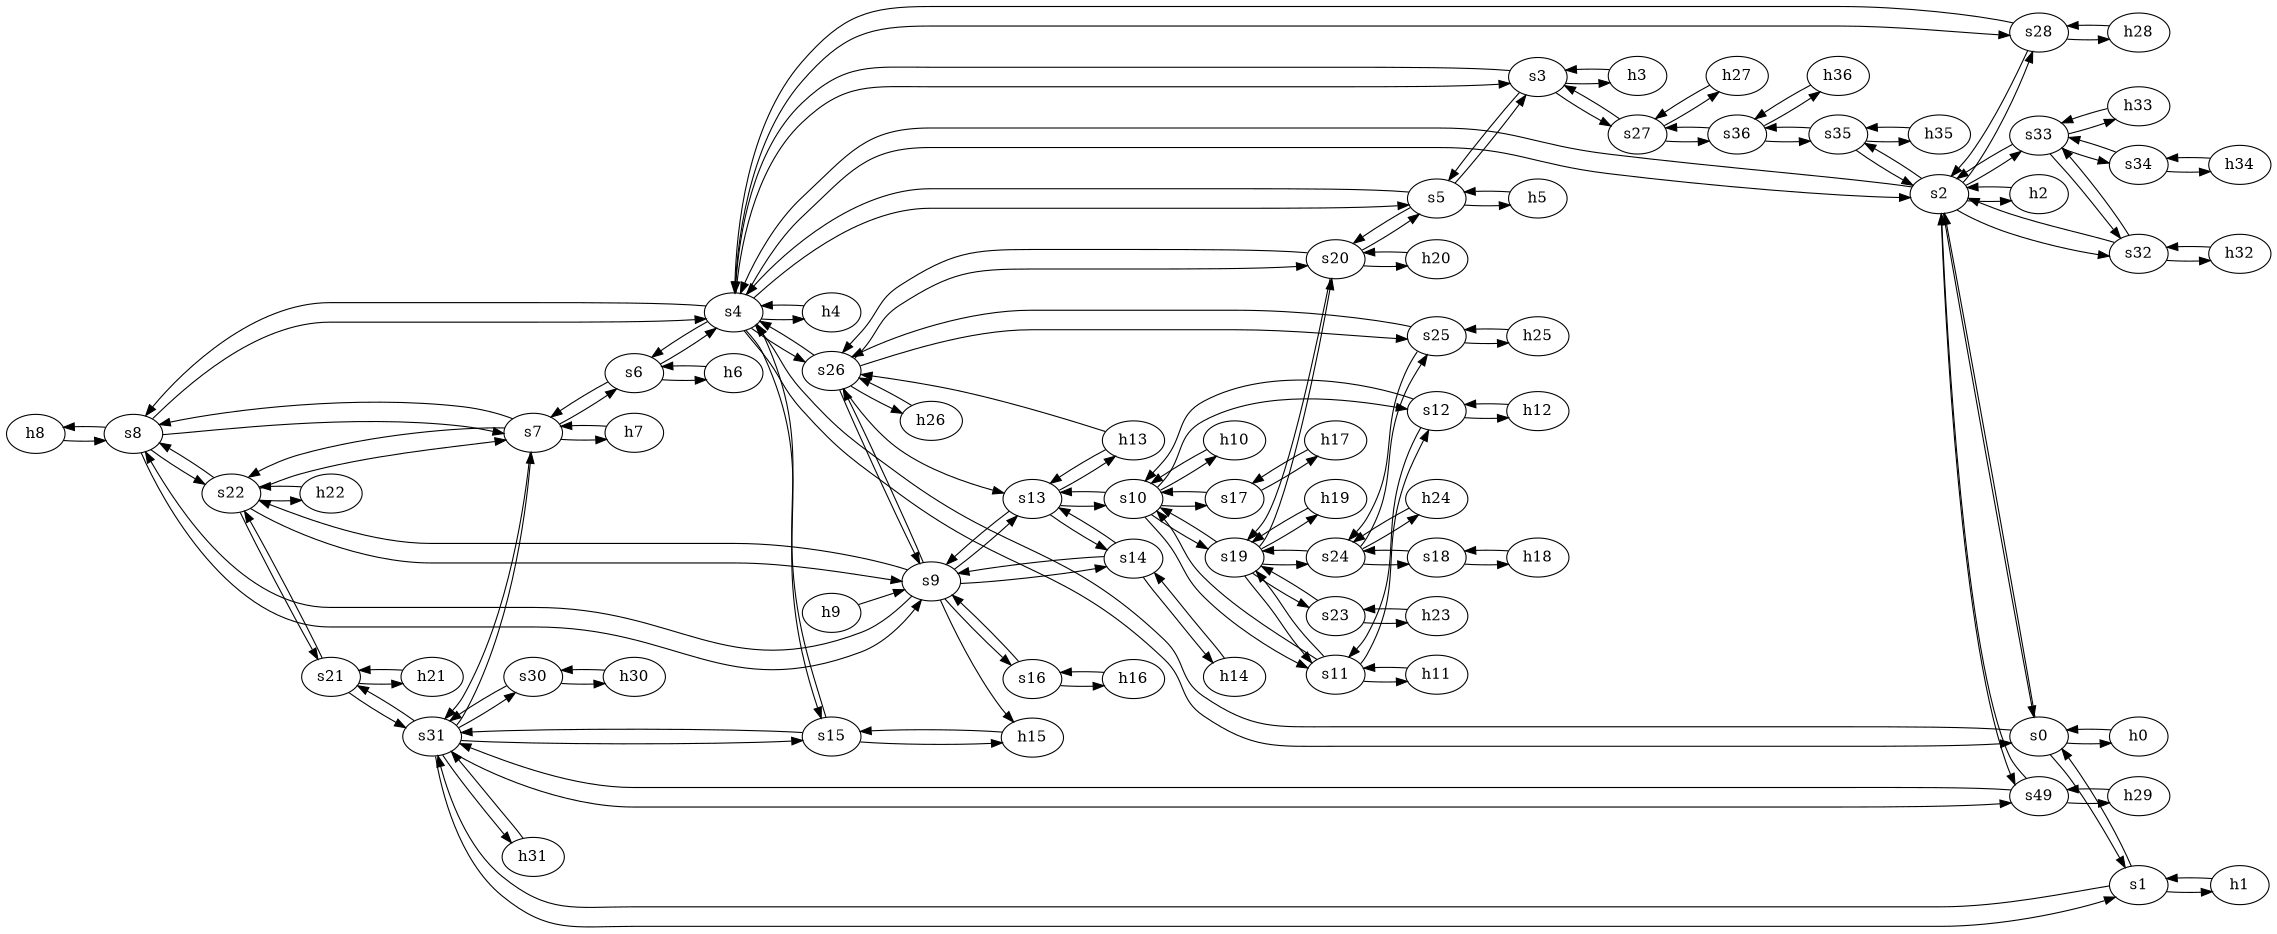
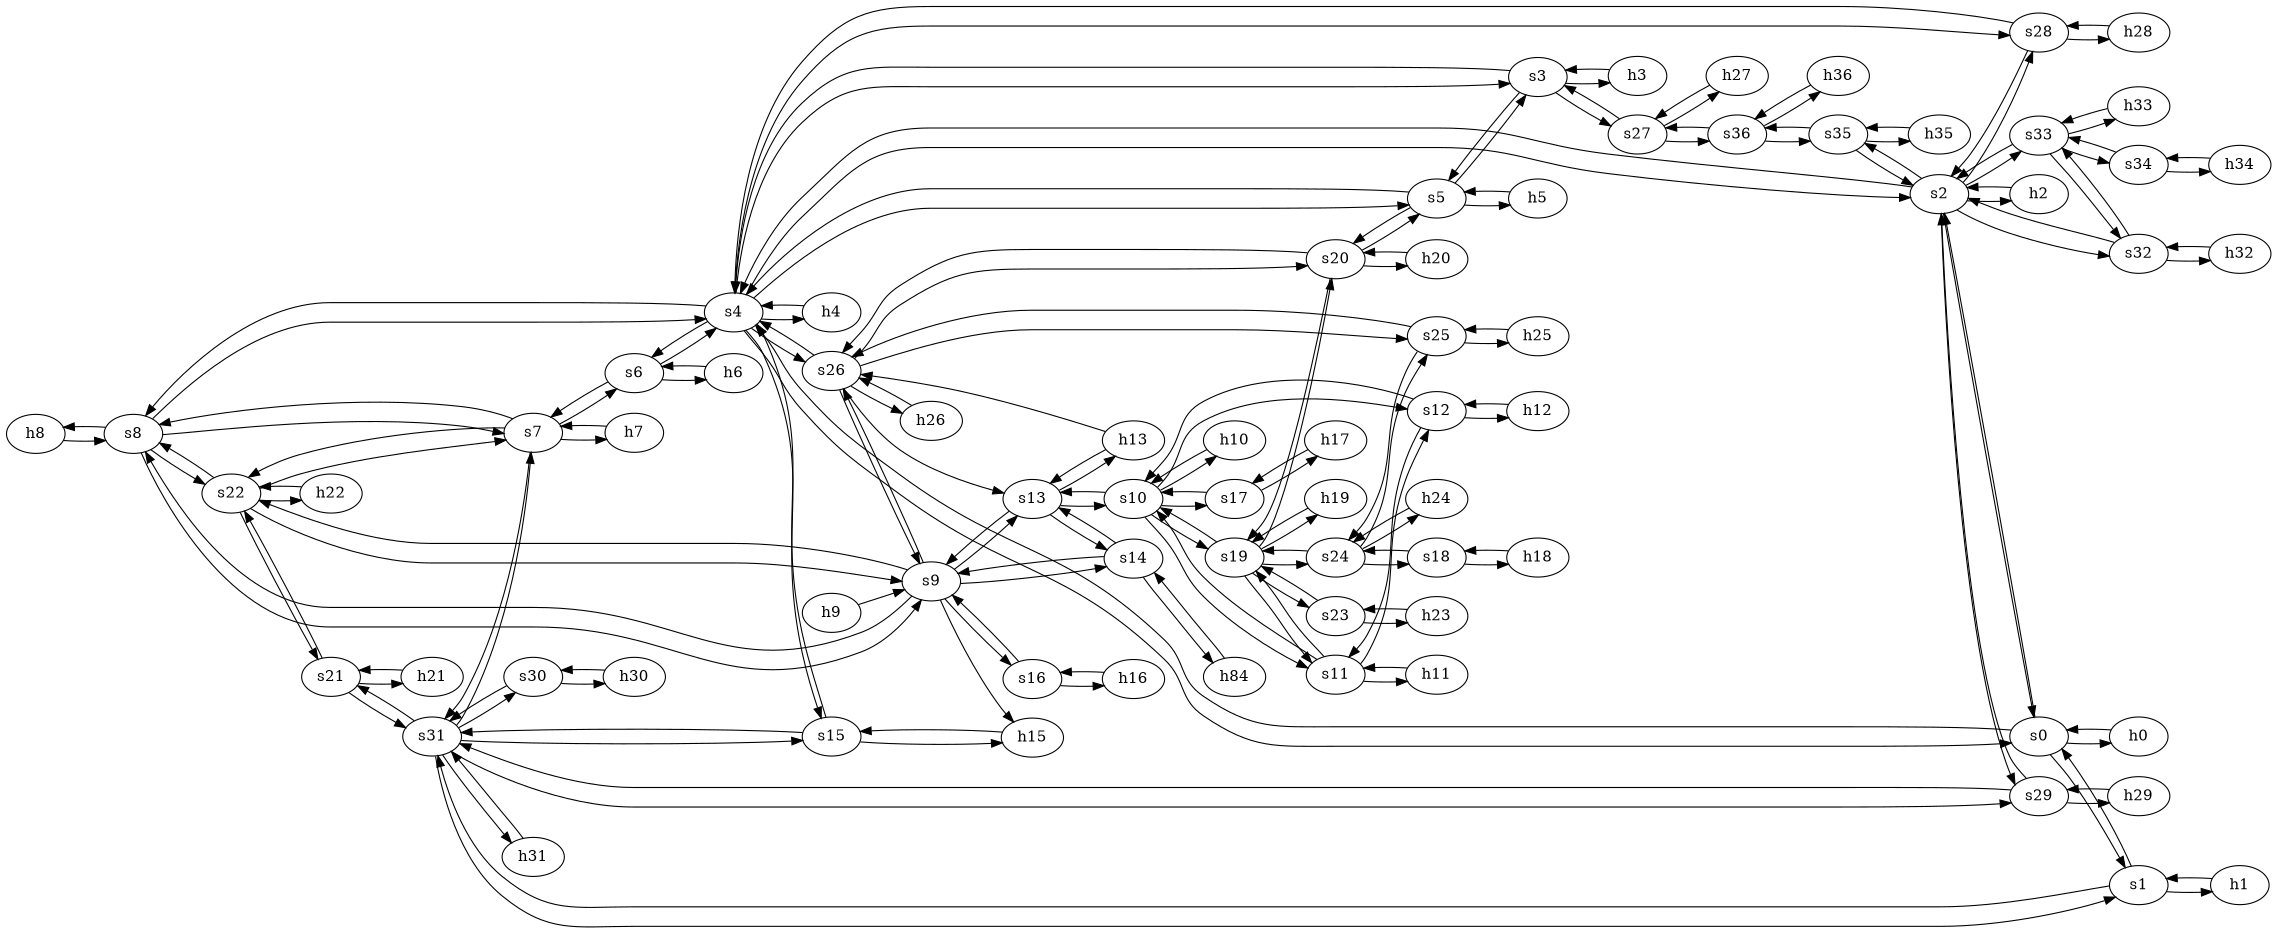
(1235, 677) -> (1235, 677)
(2039, 796) -> (2039, 796)
